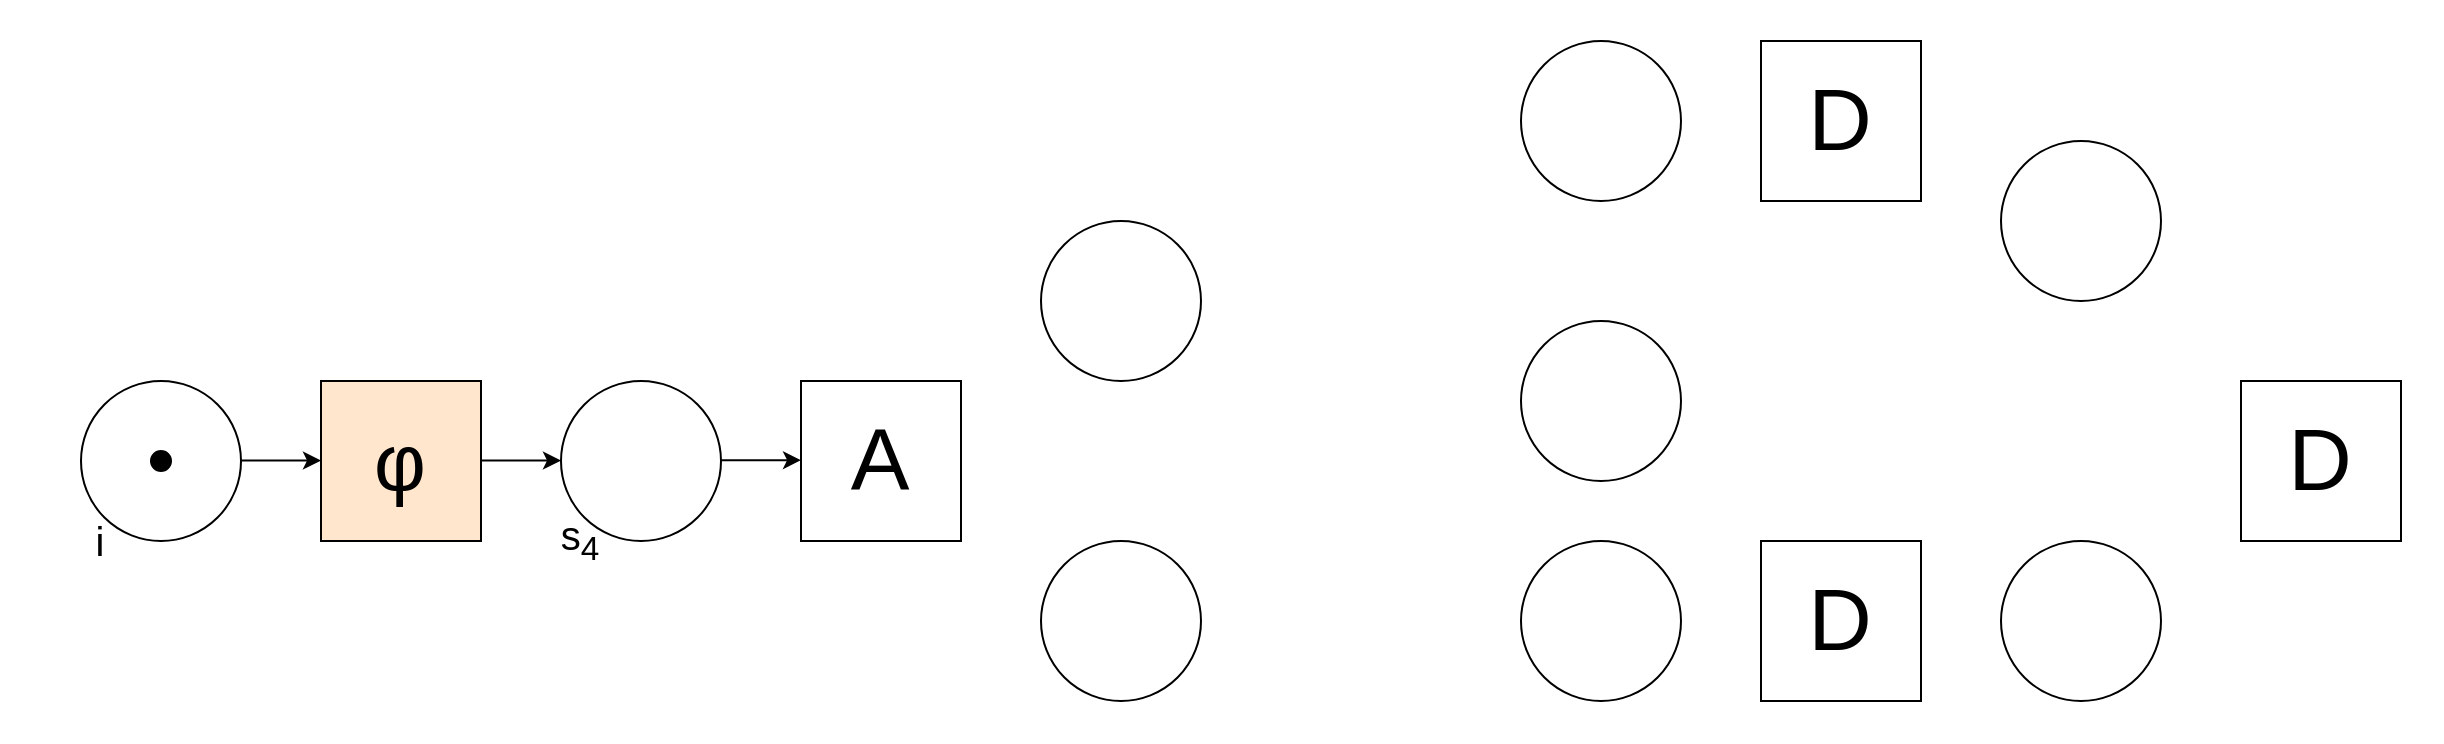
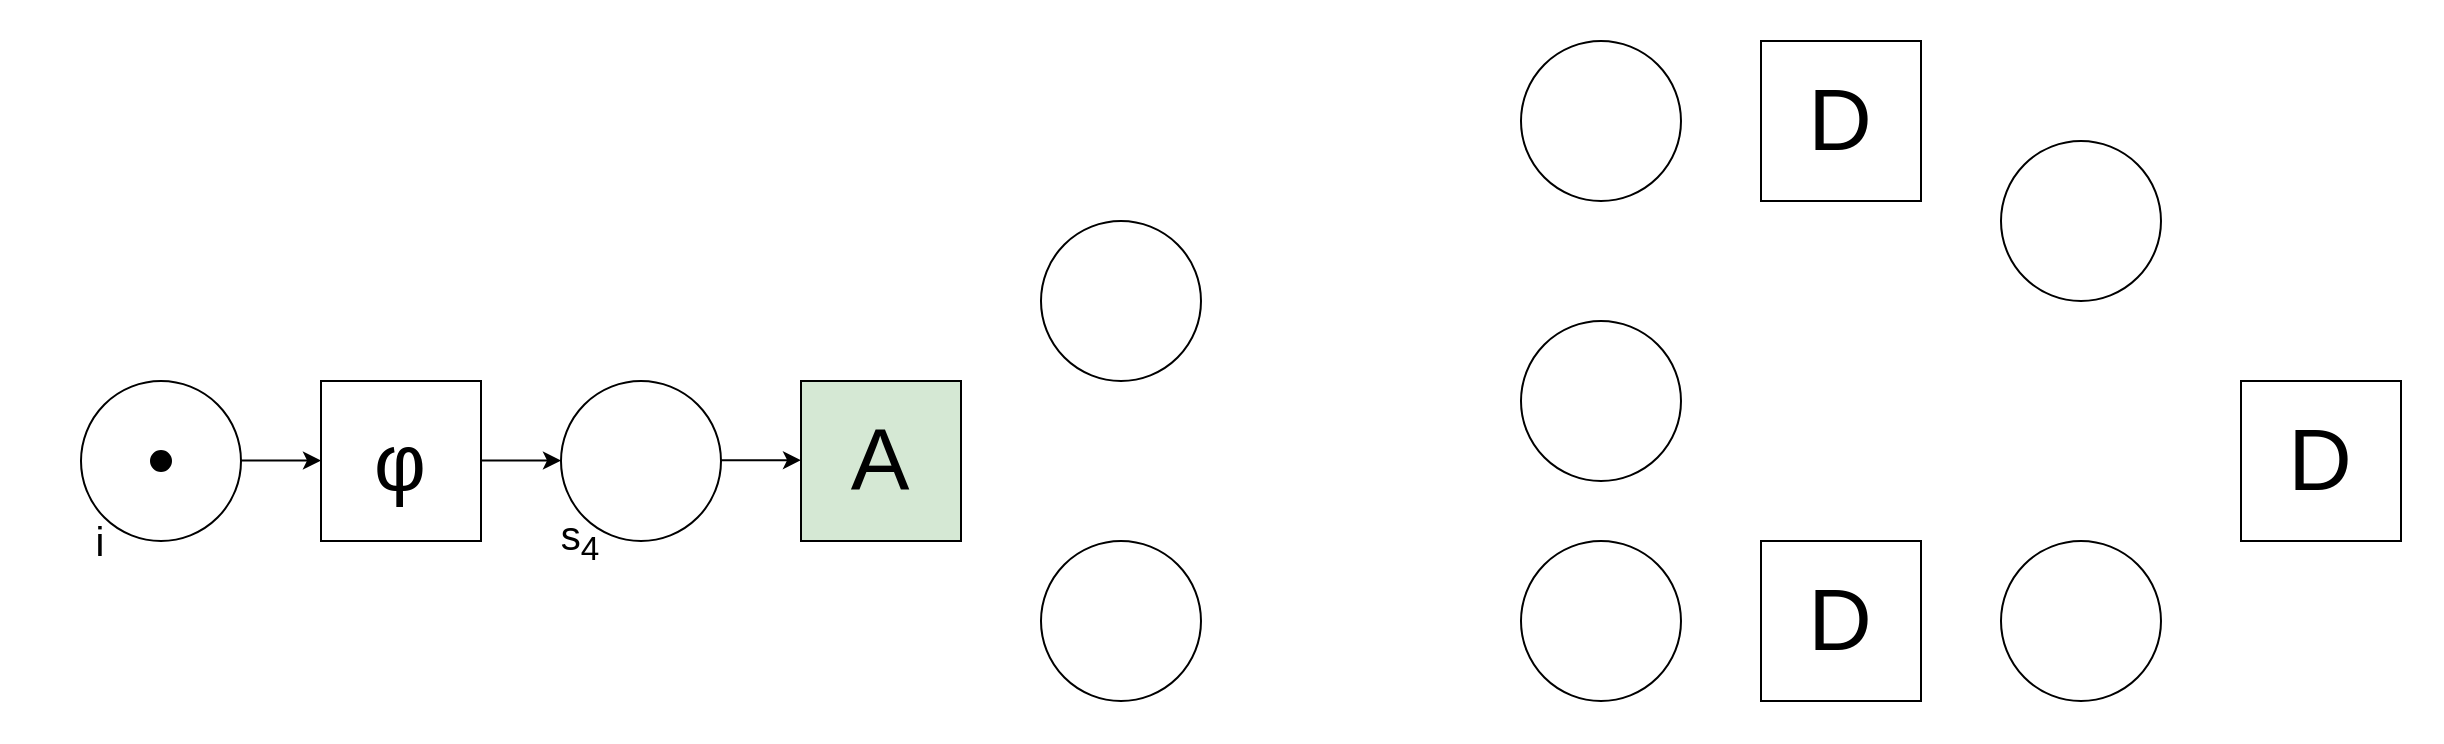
(401, 461) -> (401, 461)
(881, 461) -> (881, 461)
